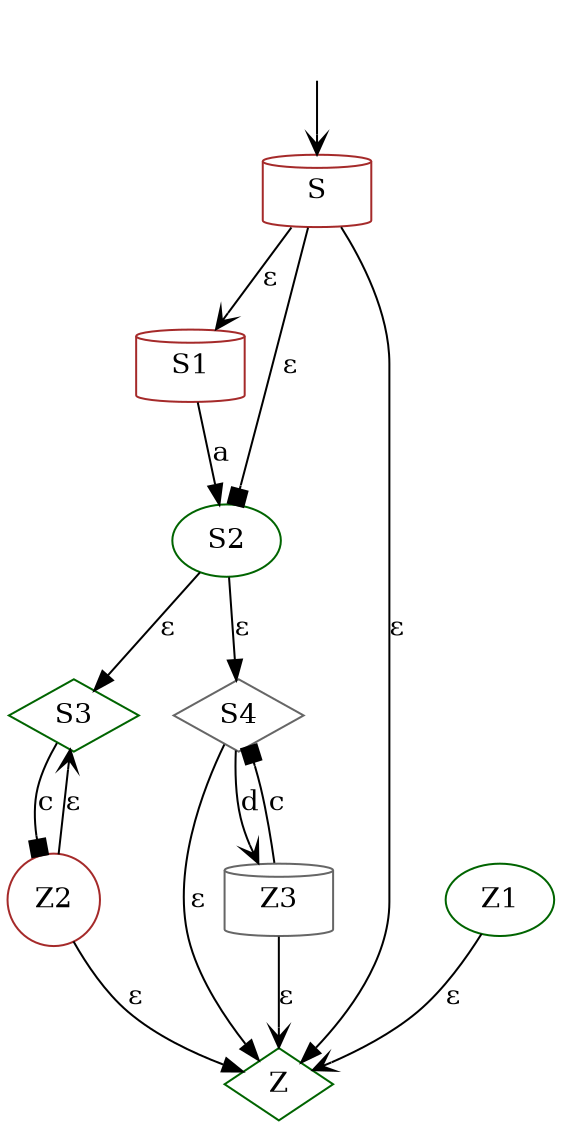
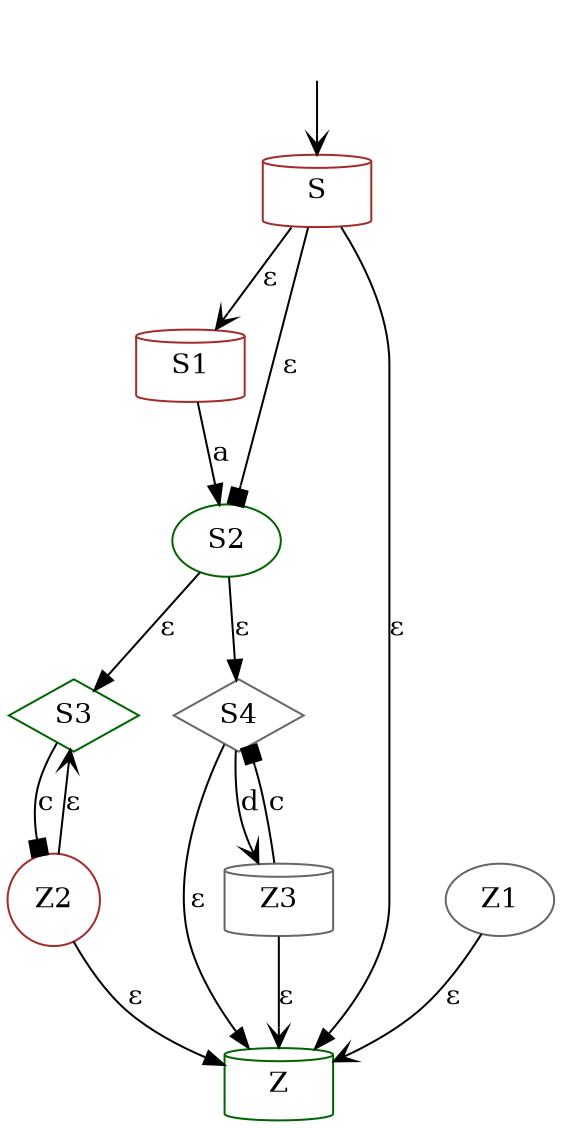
(500, 900) -> (500, 900)
(279, 1084) -> (279, 1084)
